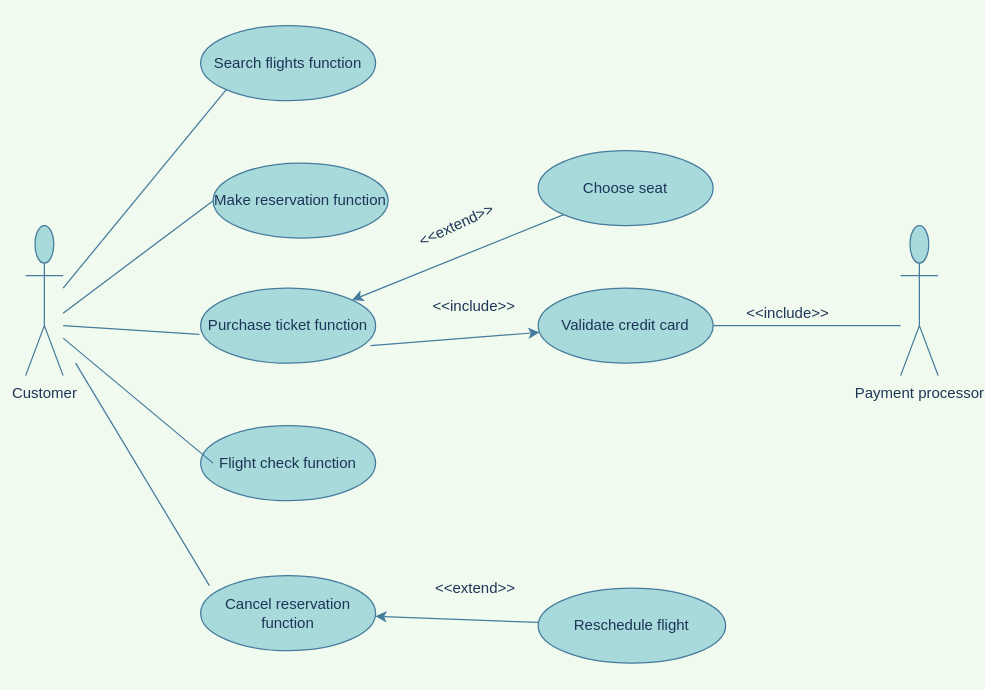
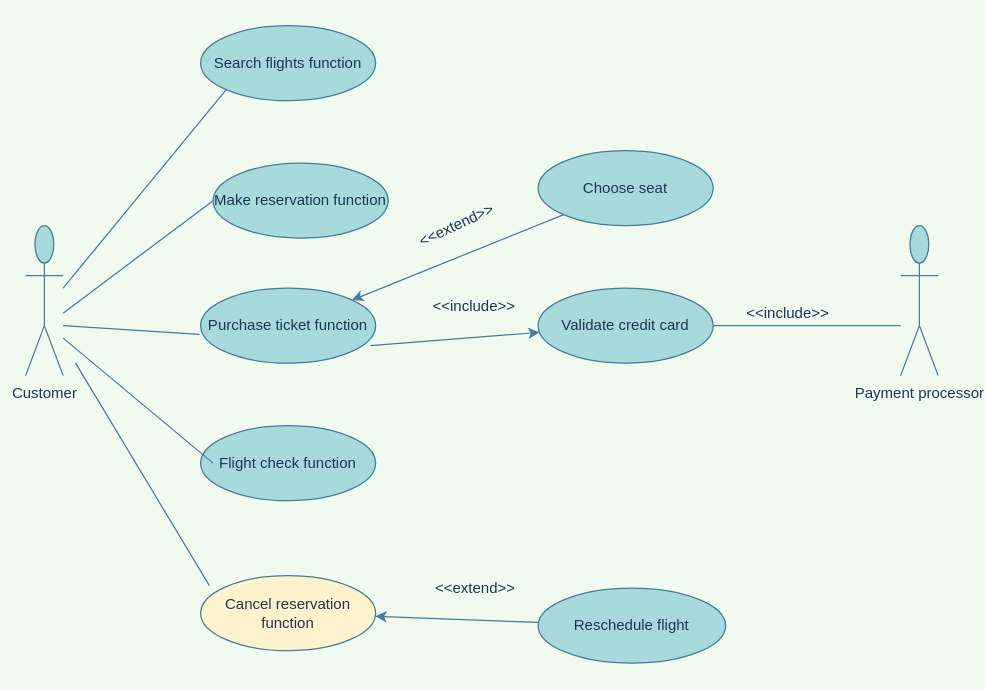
(288, 613) -> (288, 613)
